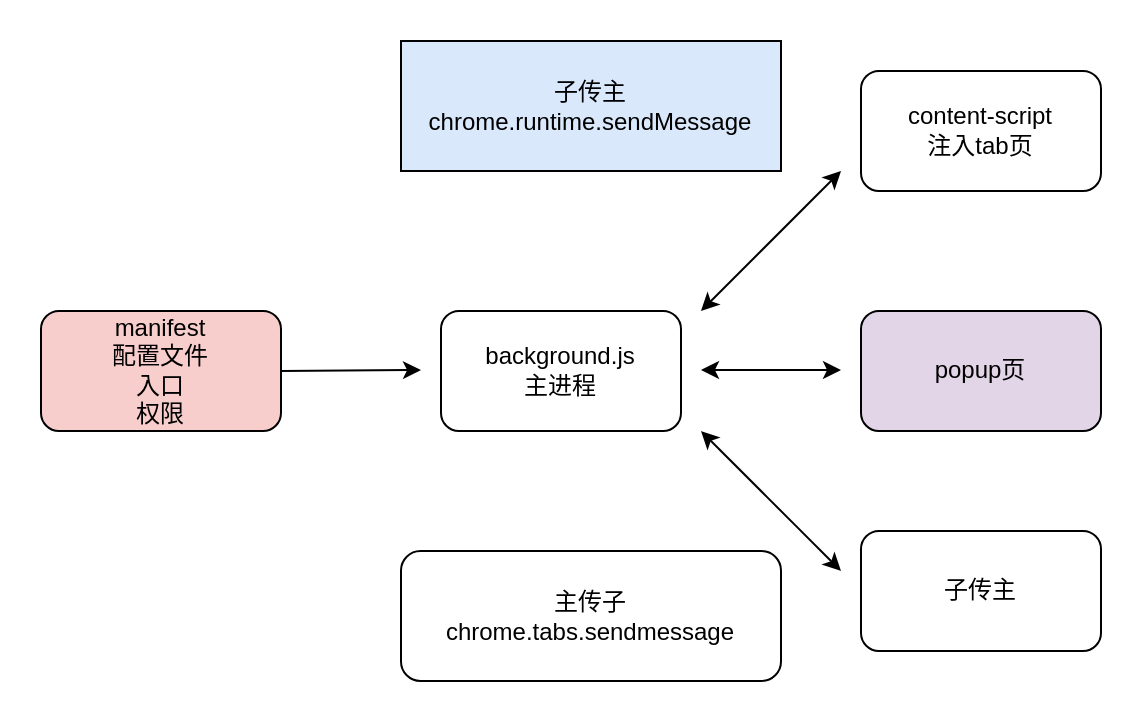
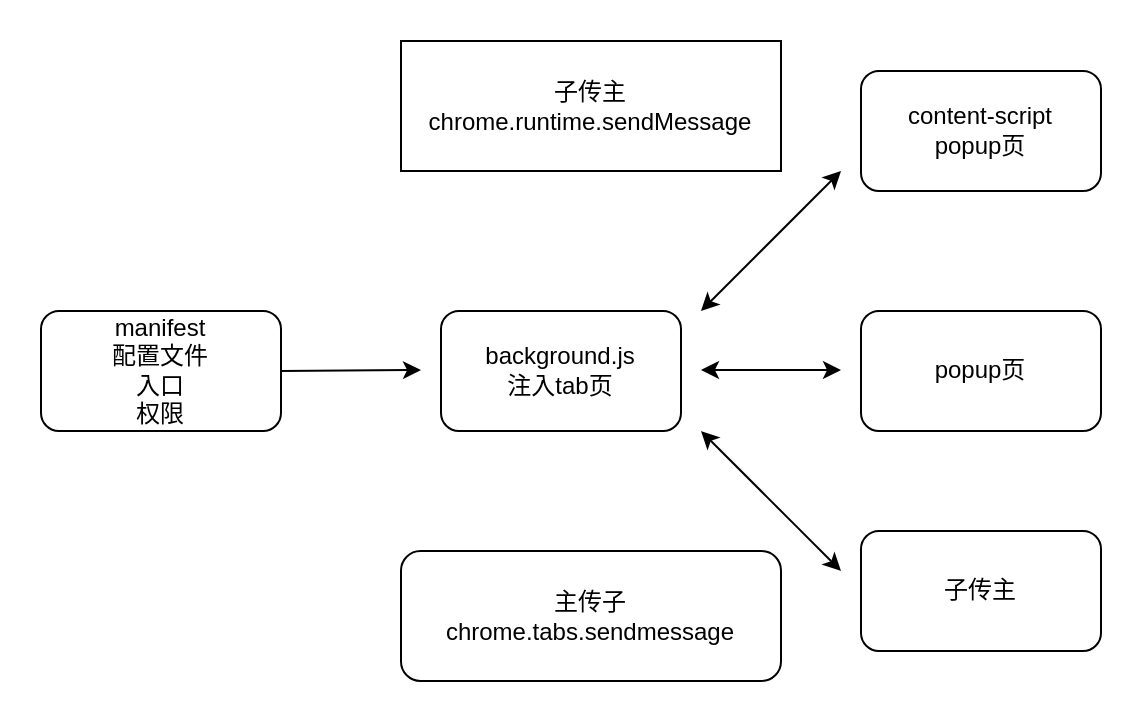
(591, 106) -> (591, 106)
(981, 131) -> (981, 131)
(161, 371) -> (161, 371)
(561, 371) -> (561, 371)
(981, 371) -> (981, 371)
